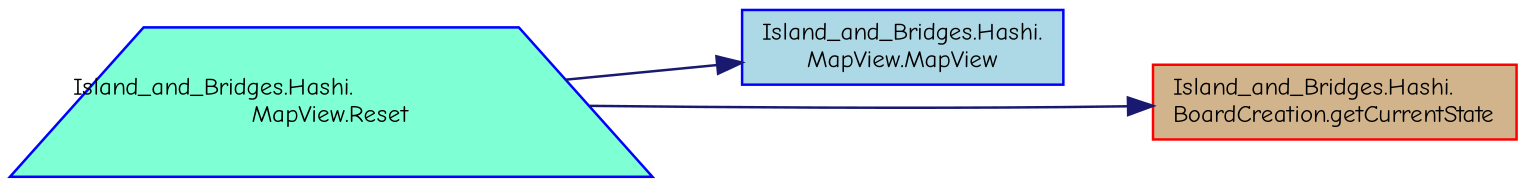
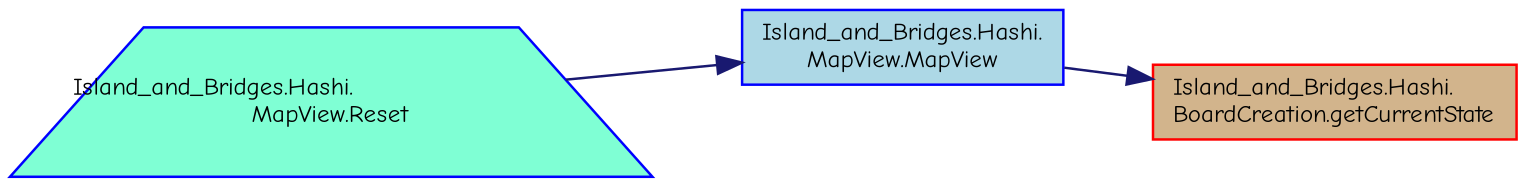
(859, 108) -> (1096, 72)
